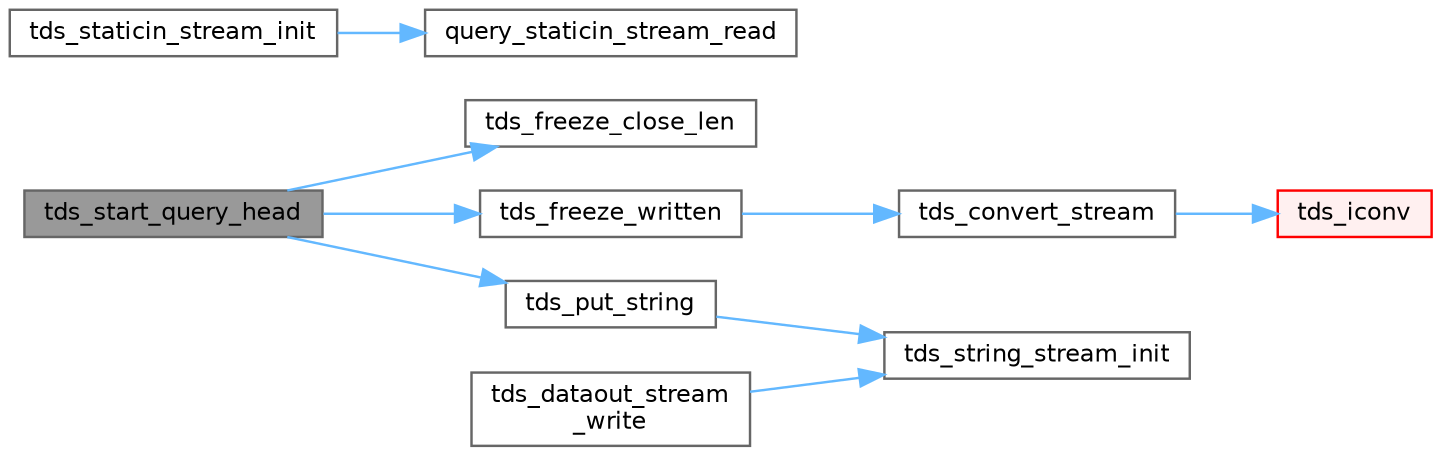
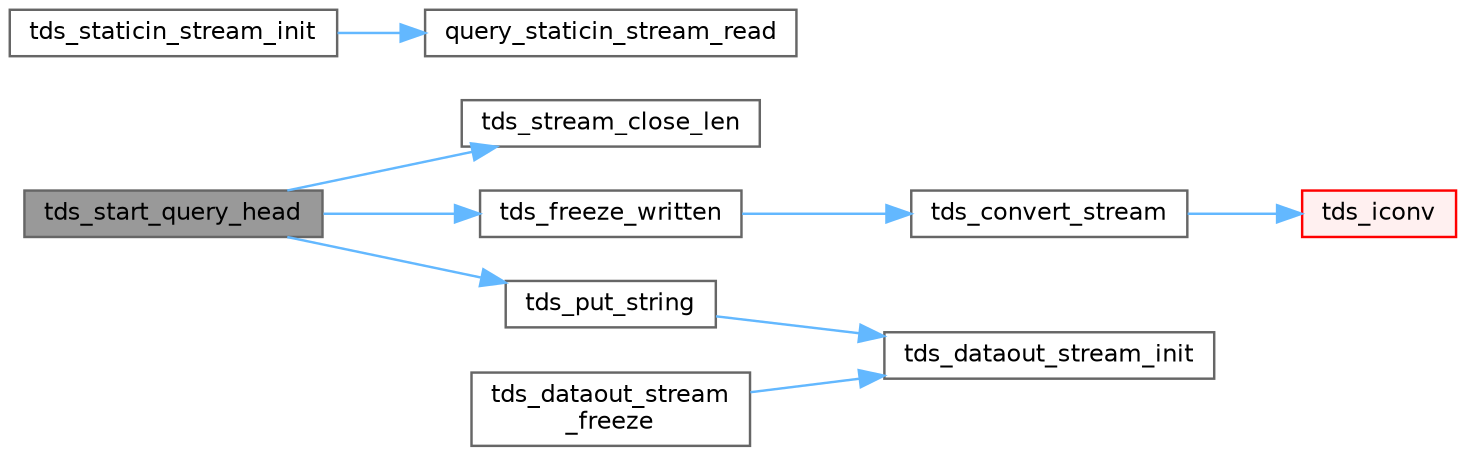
(611, 123) -> (611, 123)
(1037, 355) -> (1049, 355)
(611, 409) -> (611, 409)
